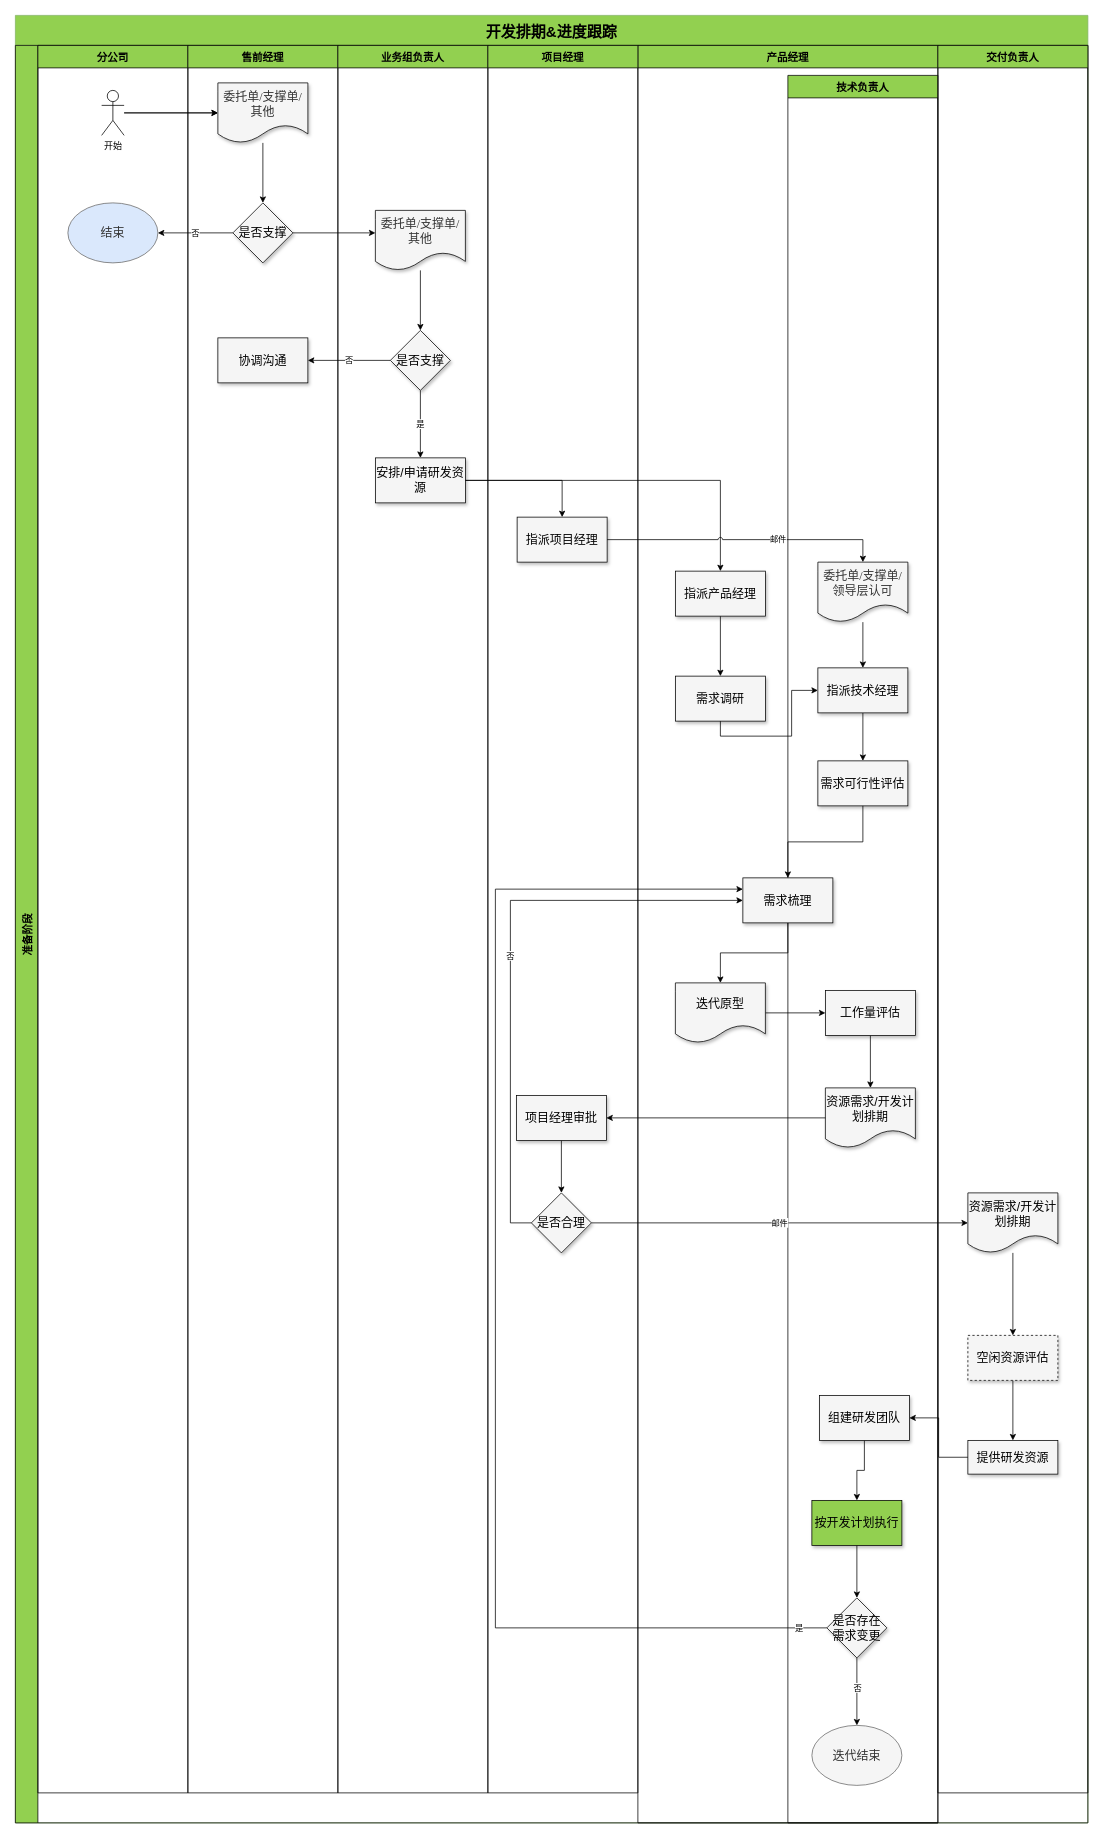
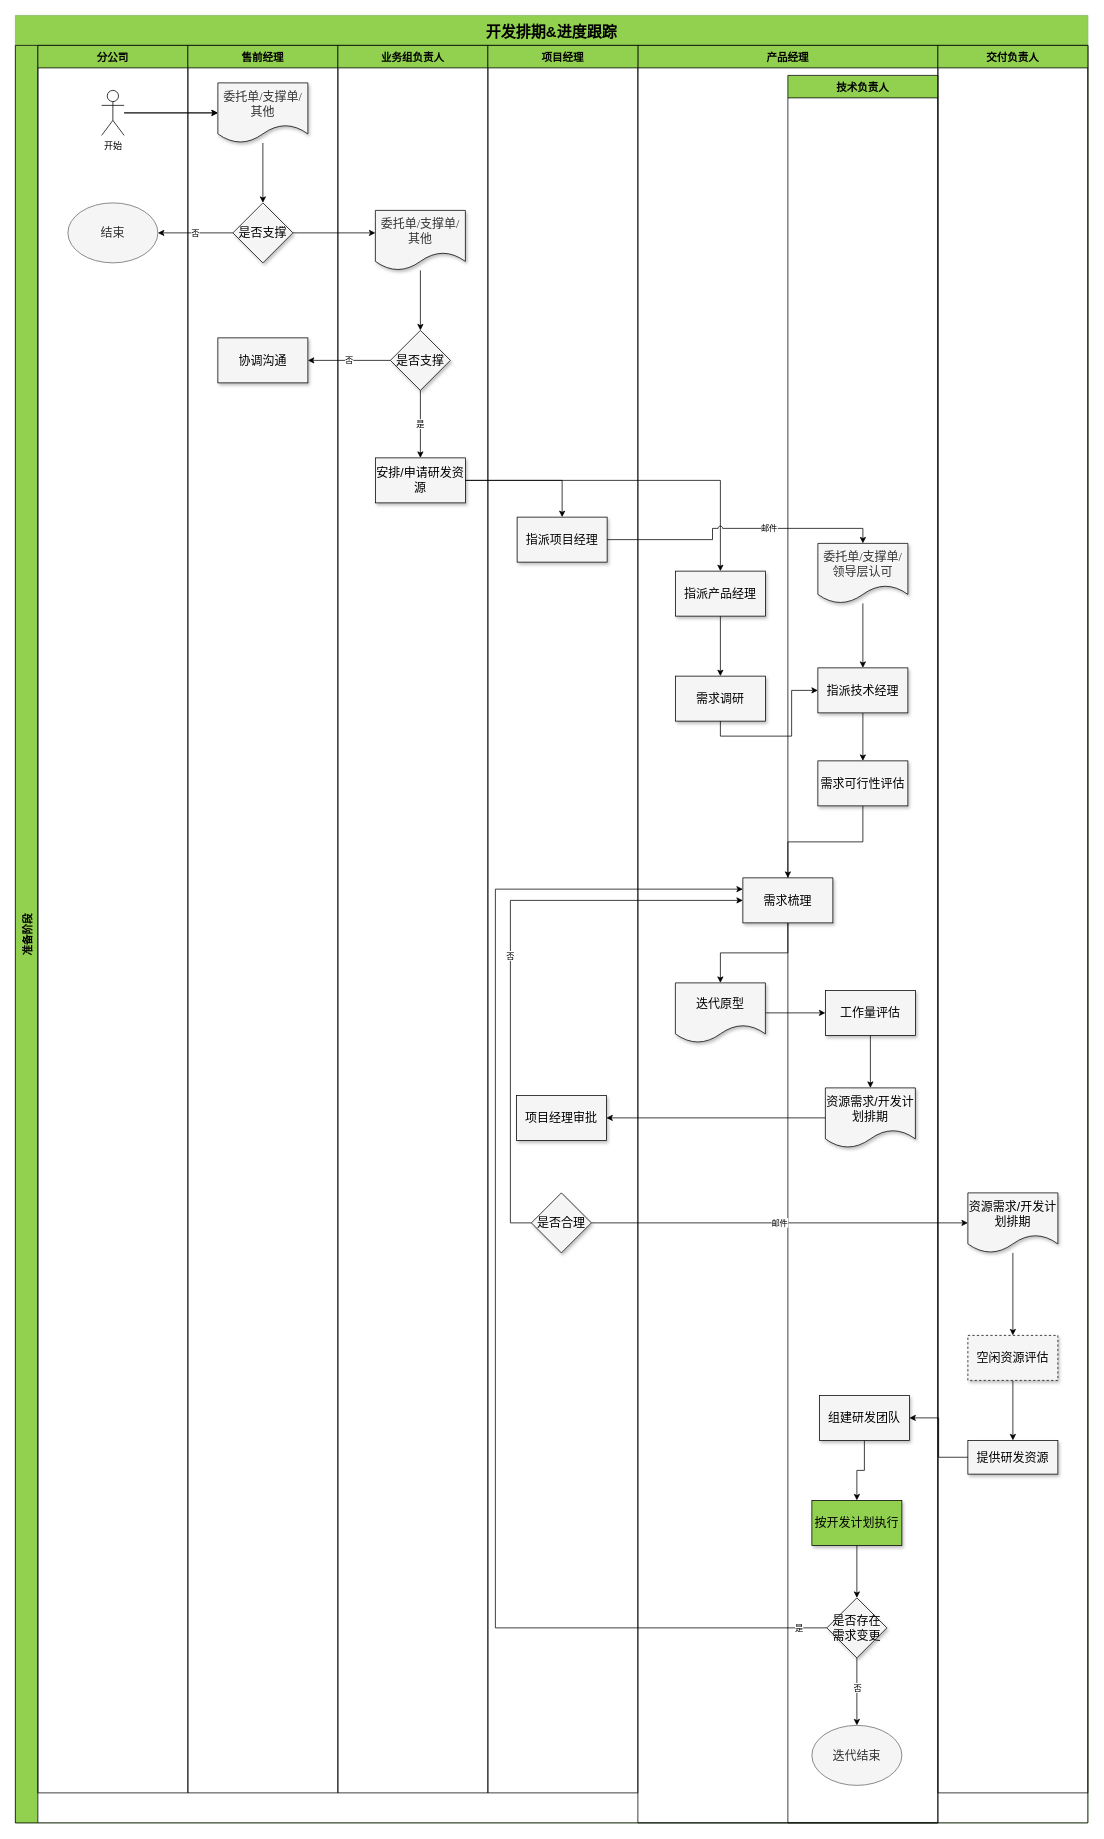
(113, 233) -> (113, 233)
(863, 592) -> (863, 573)
(561, 1164) -> none
